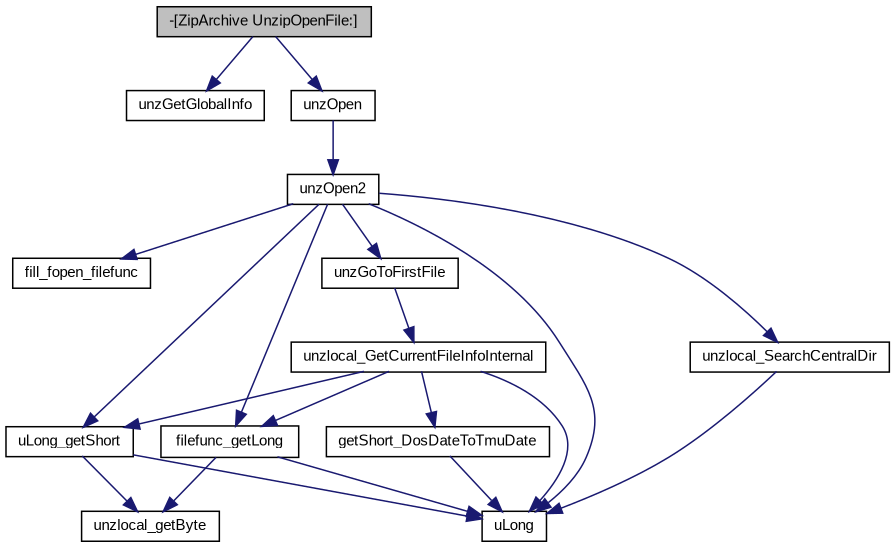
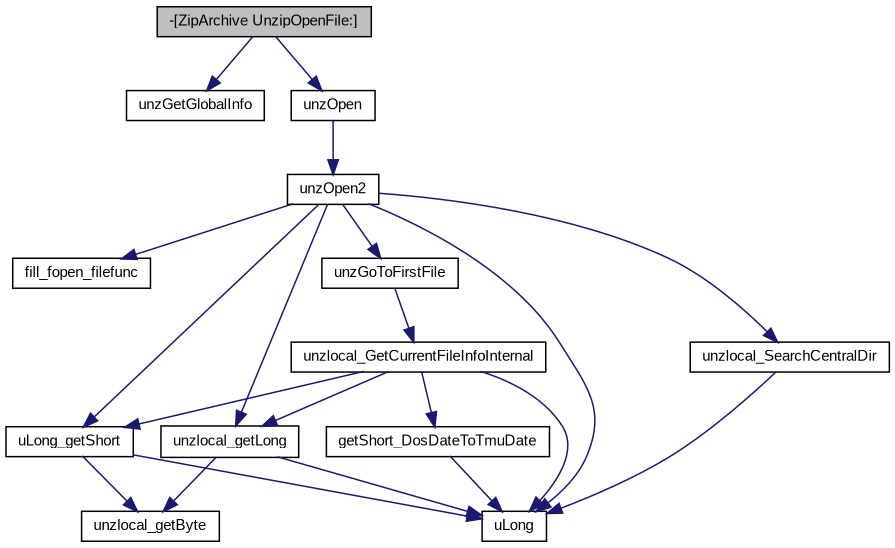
(230, 442) -> (230, 442)
